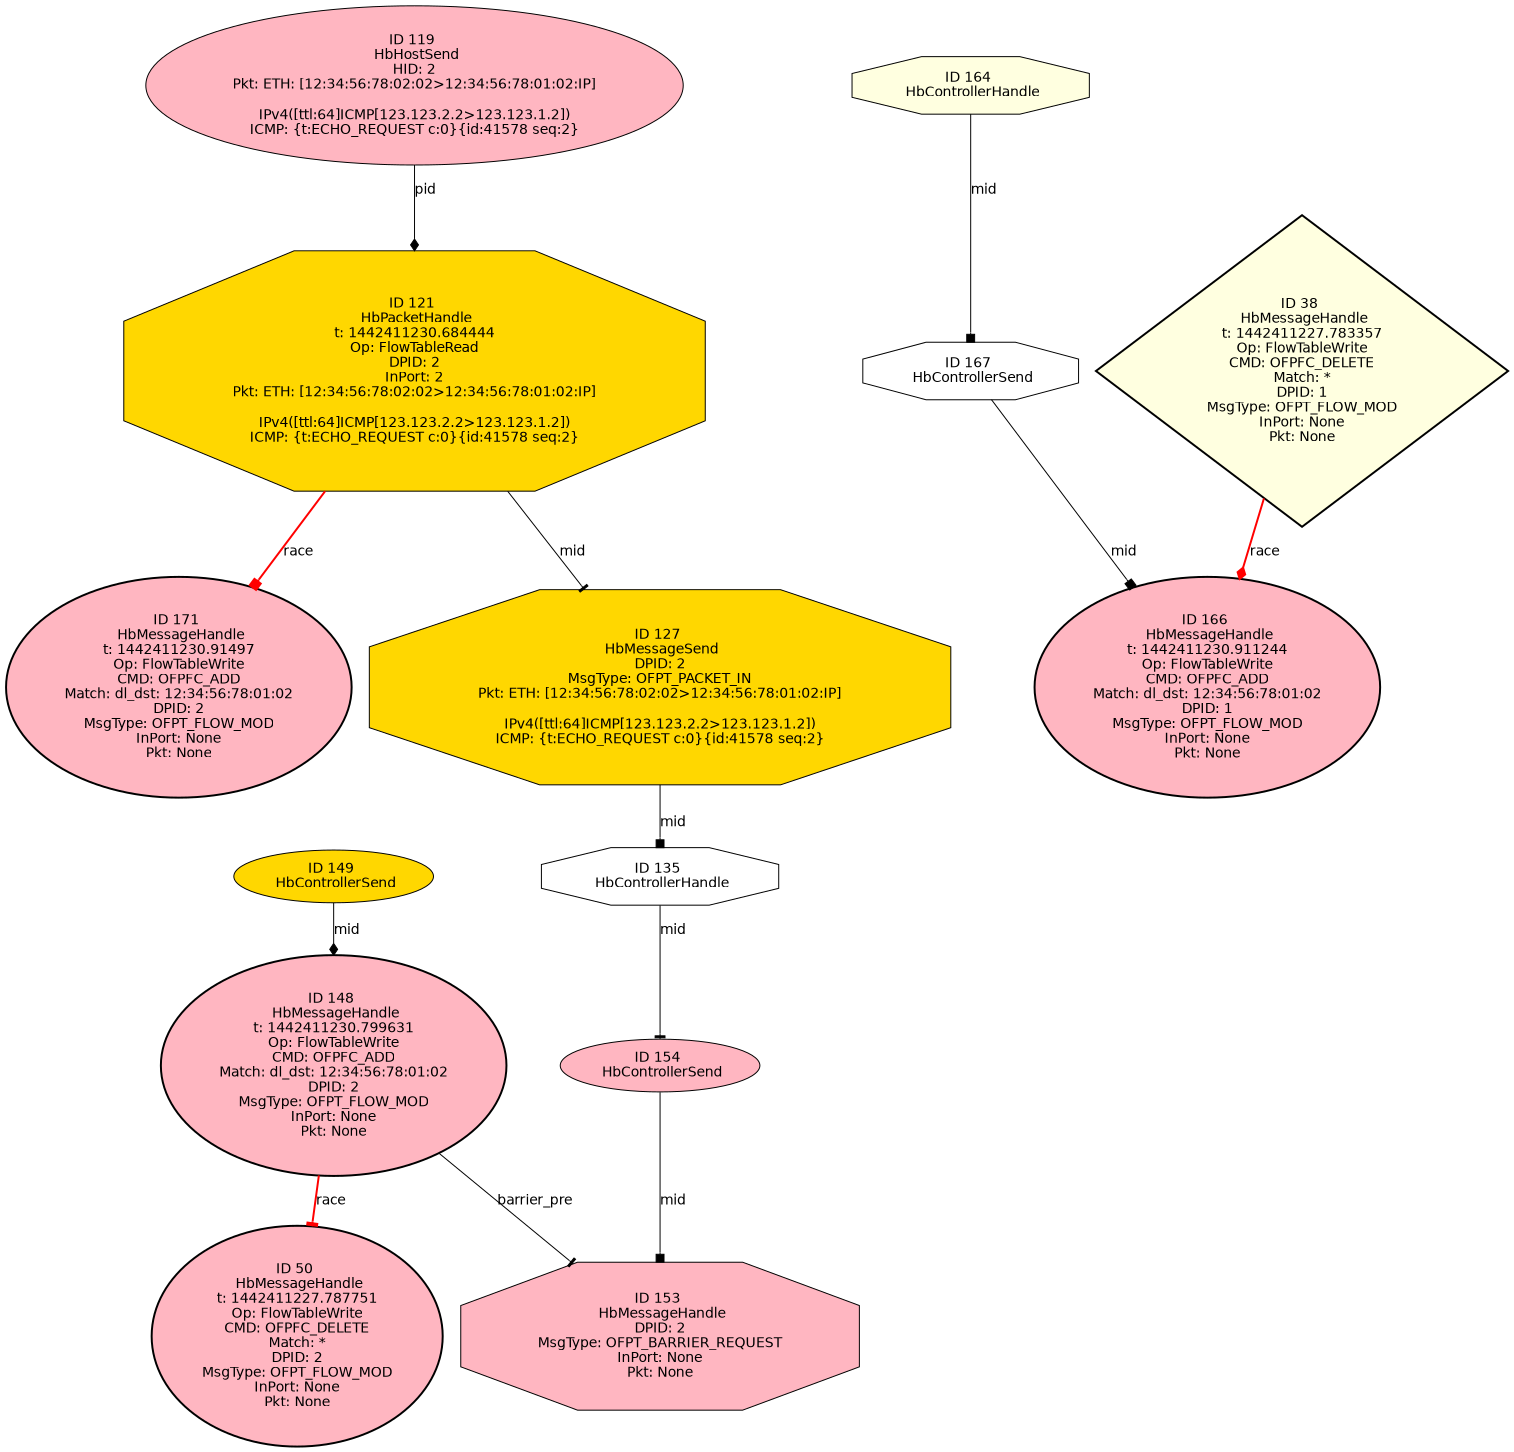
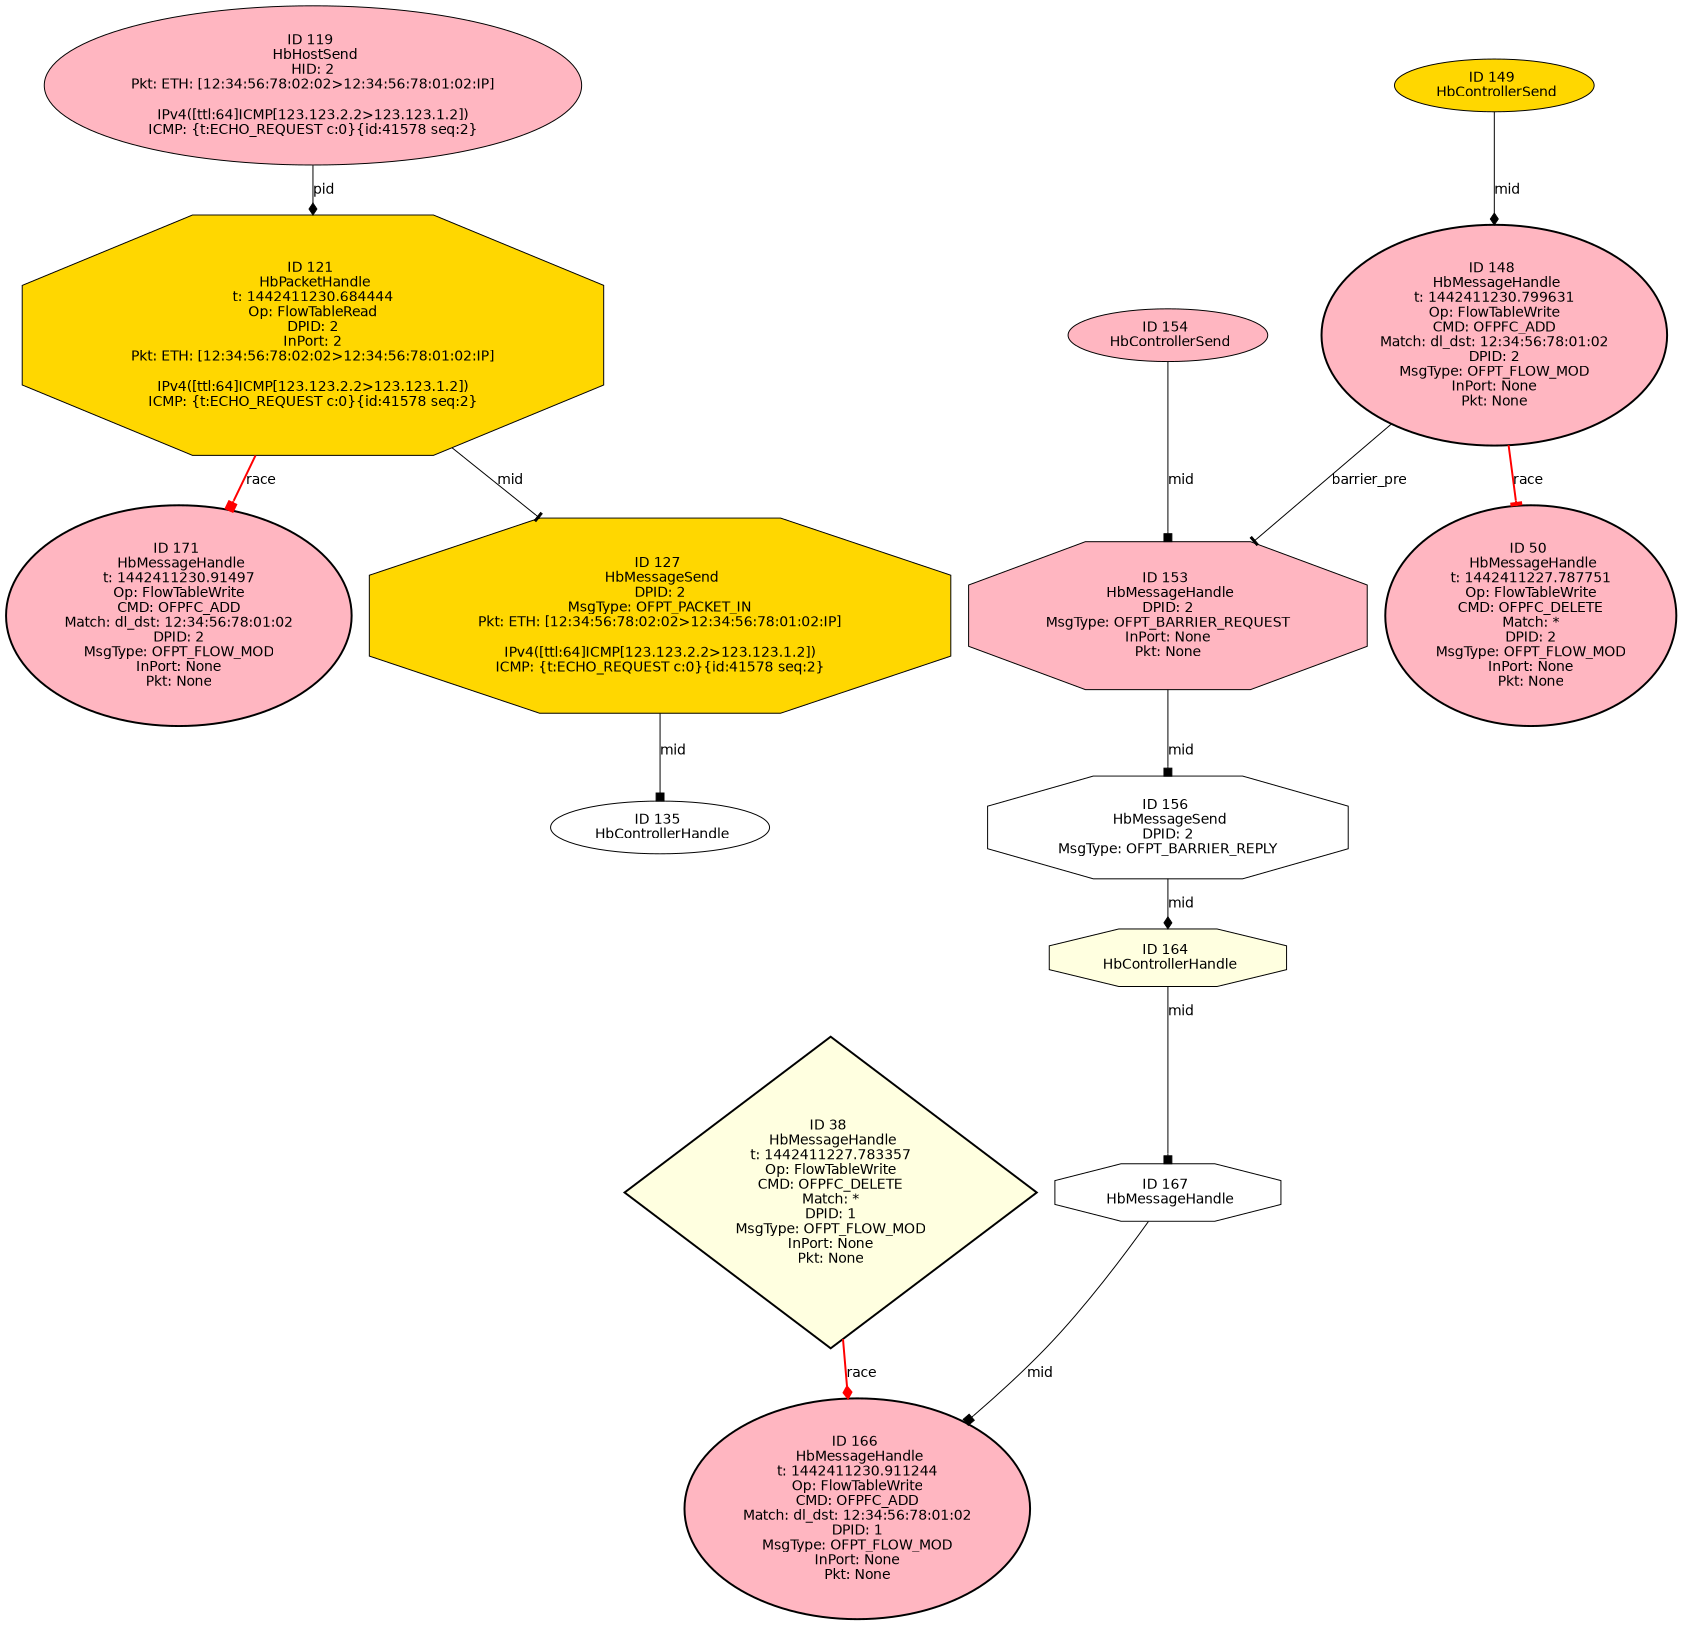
(971, 371) -> (1168, 1193)
none -> (1168, 827)
(660, 876) -> (660, 827)
(660, 970) -> none
